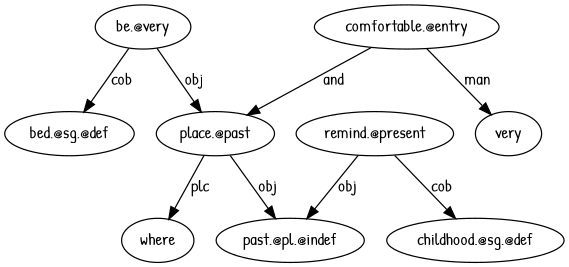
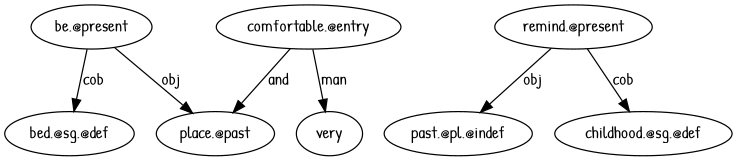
(143, 27) -> (92, 27)
(249, 182) -> none
(158, 240) -> none
